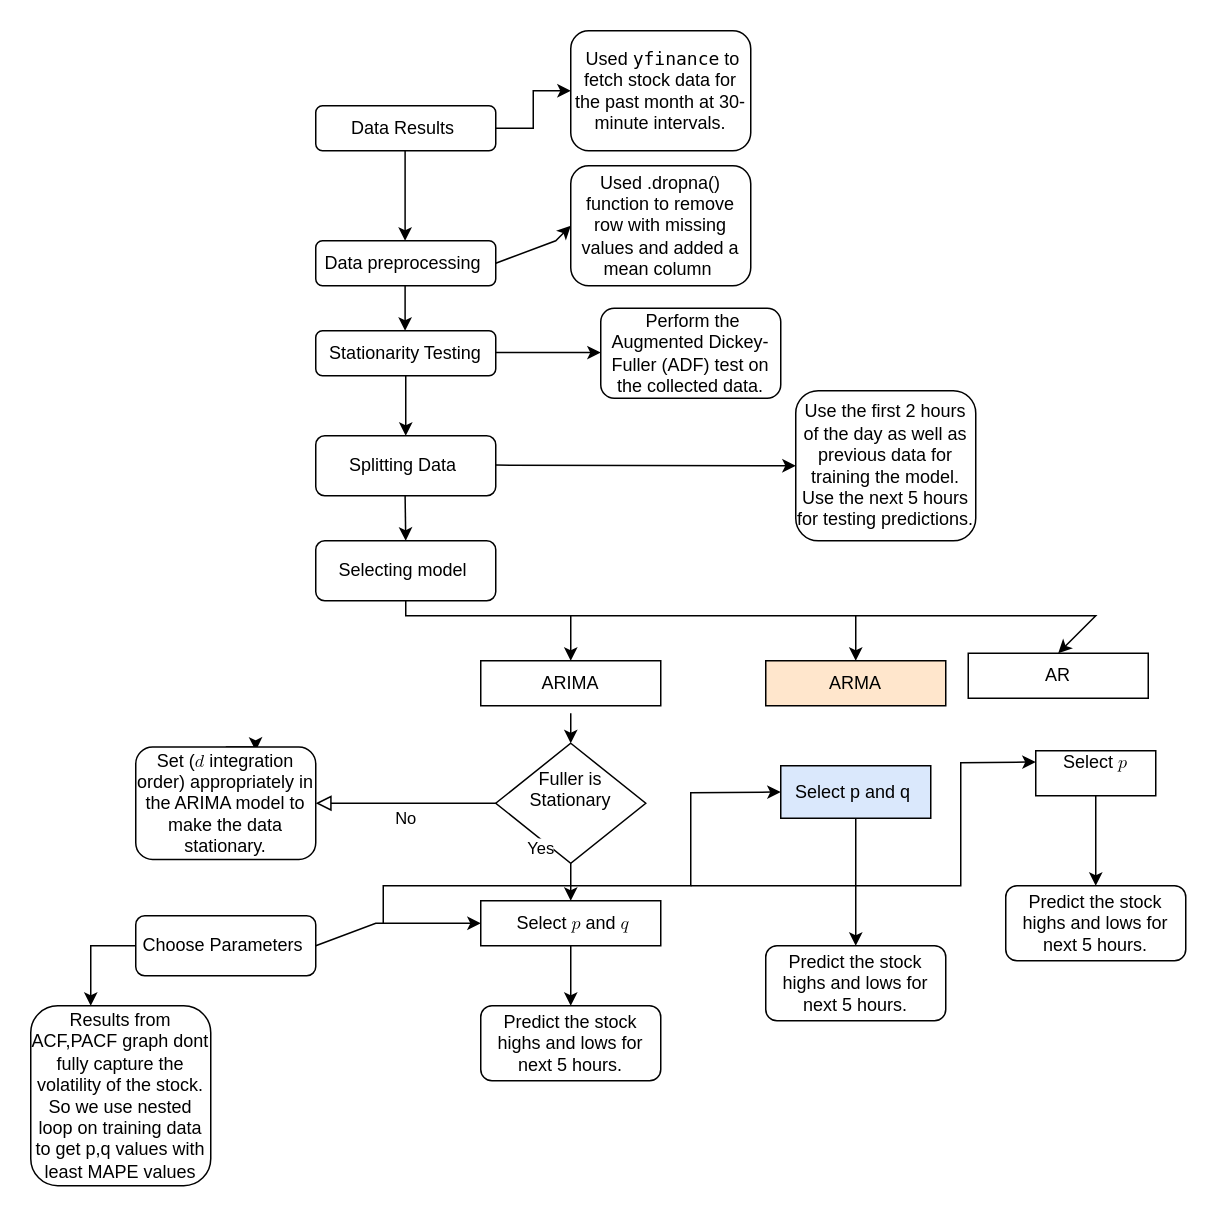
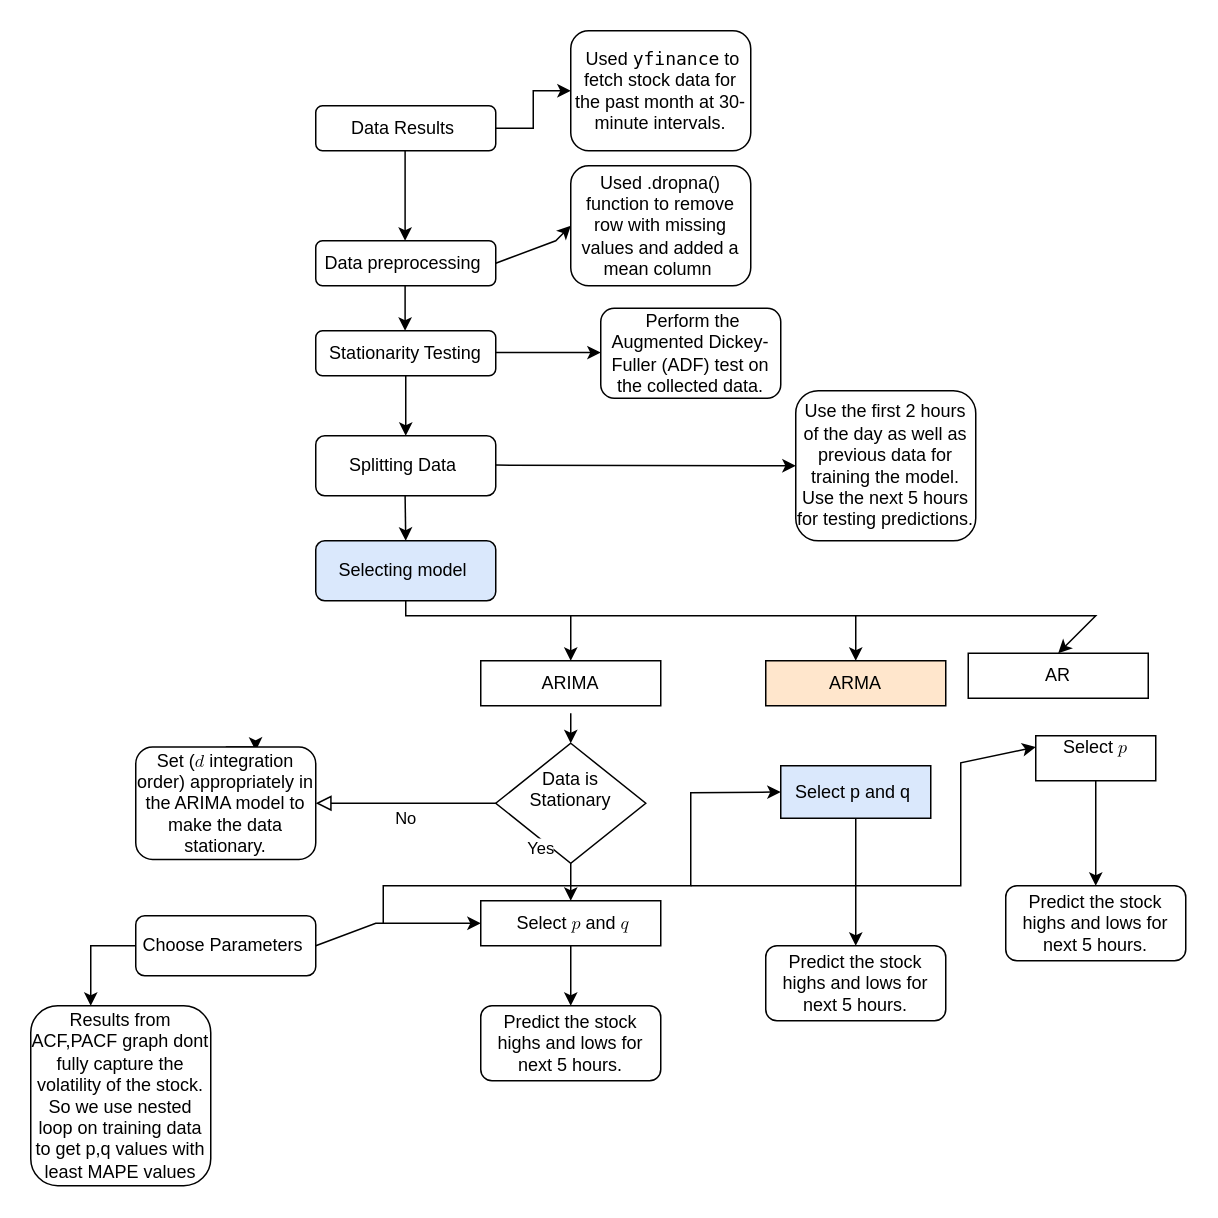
(406, 571) -> (406, 571)
(1096, 773) -> (1096, 758)
(571, 800) -> (571, 800)
